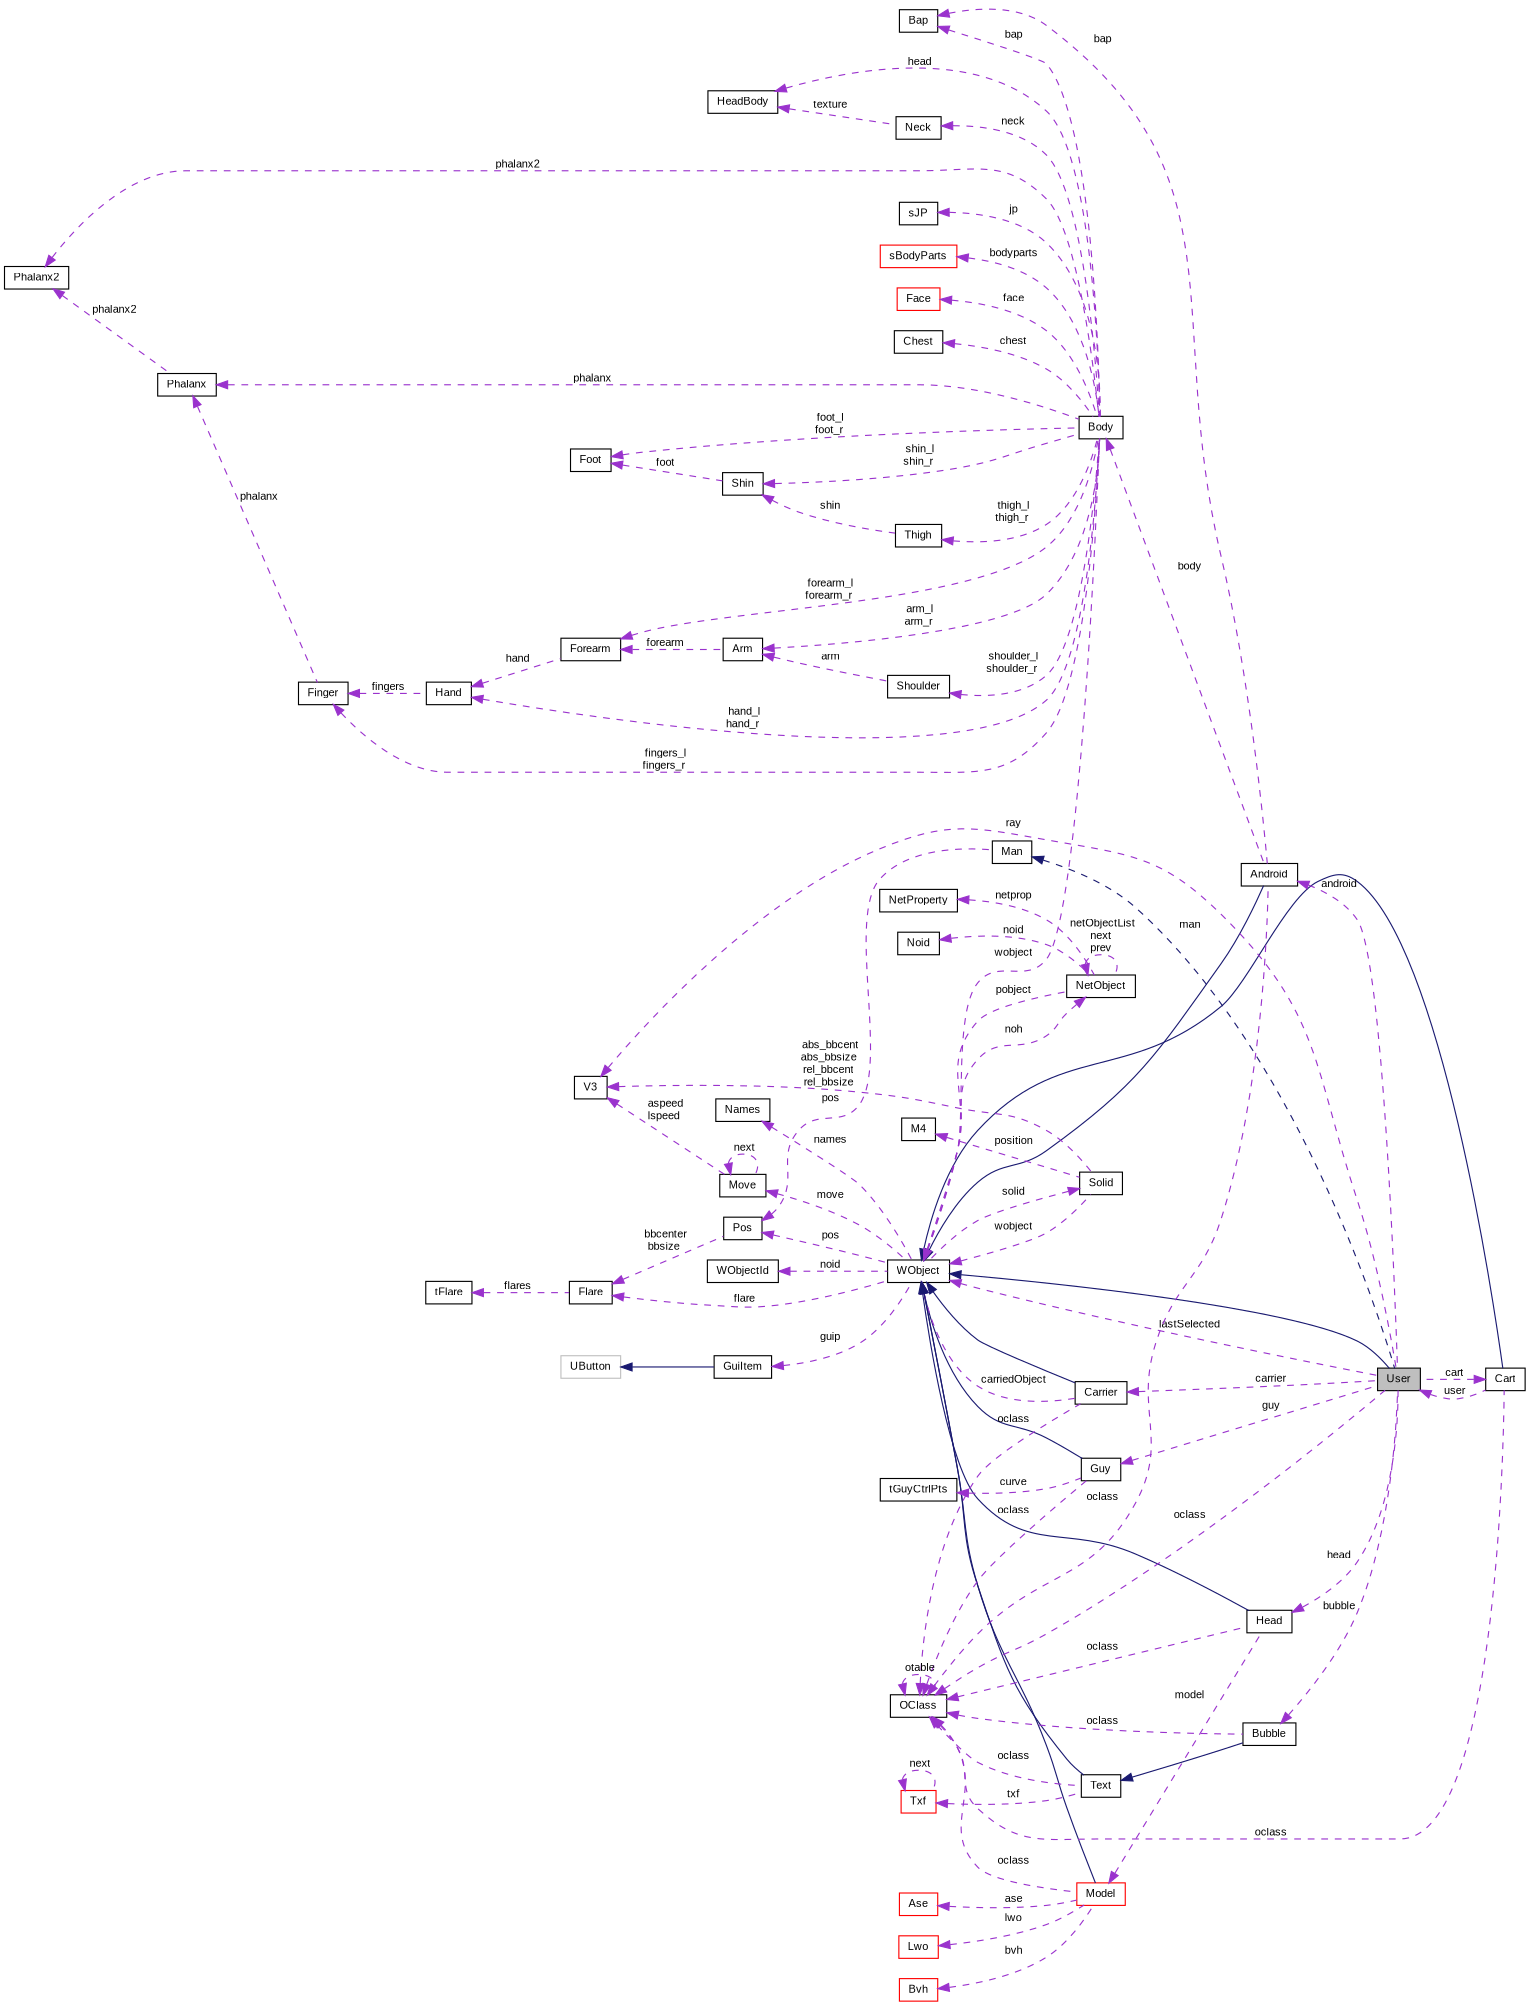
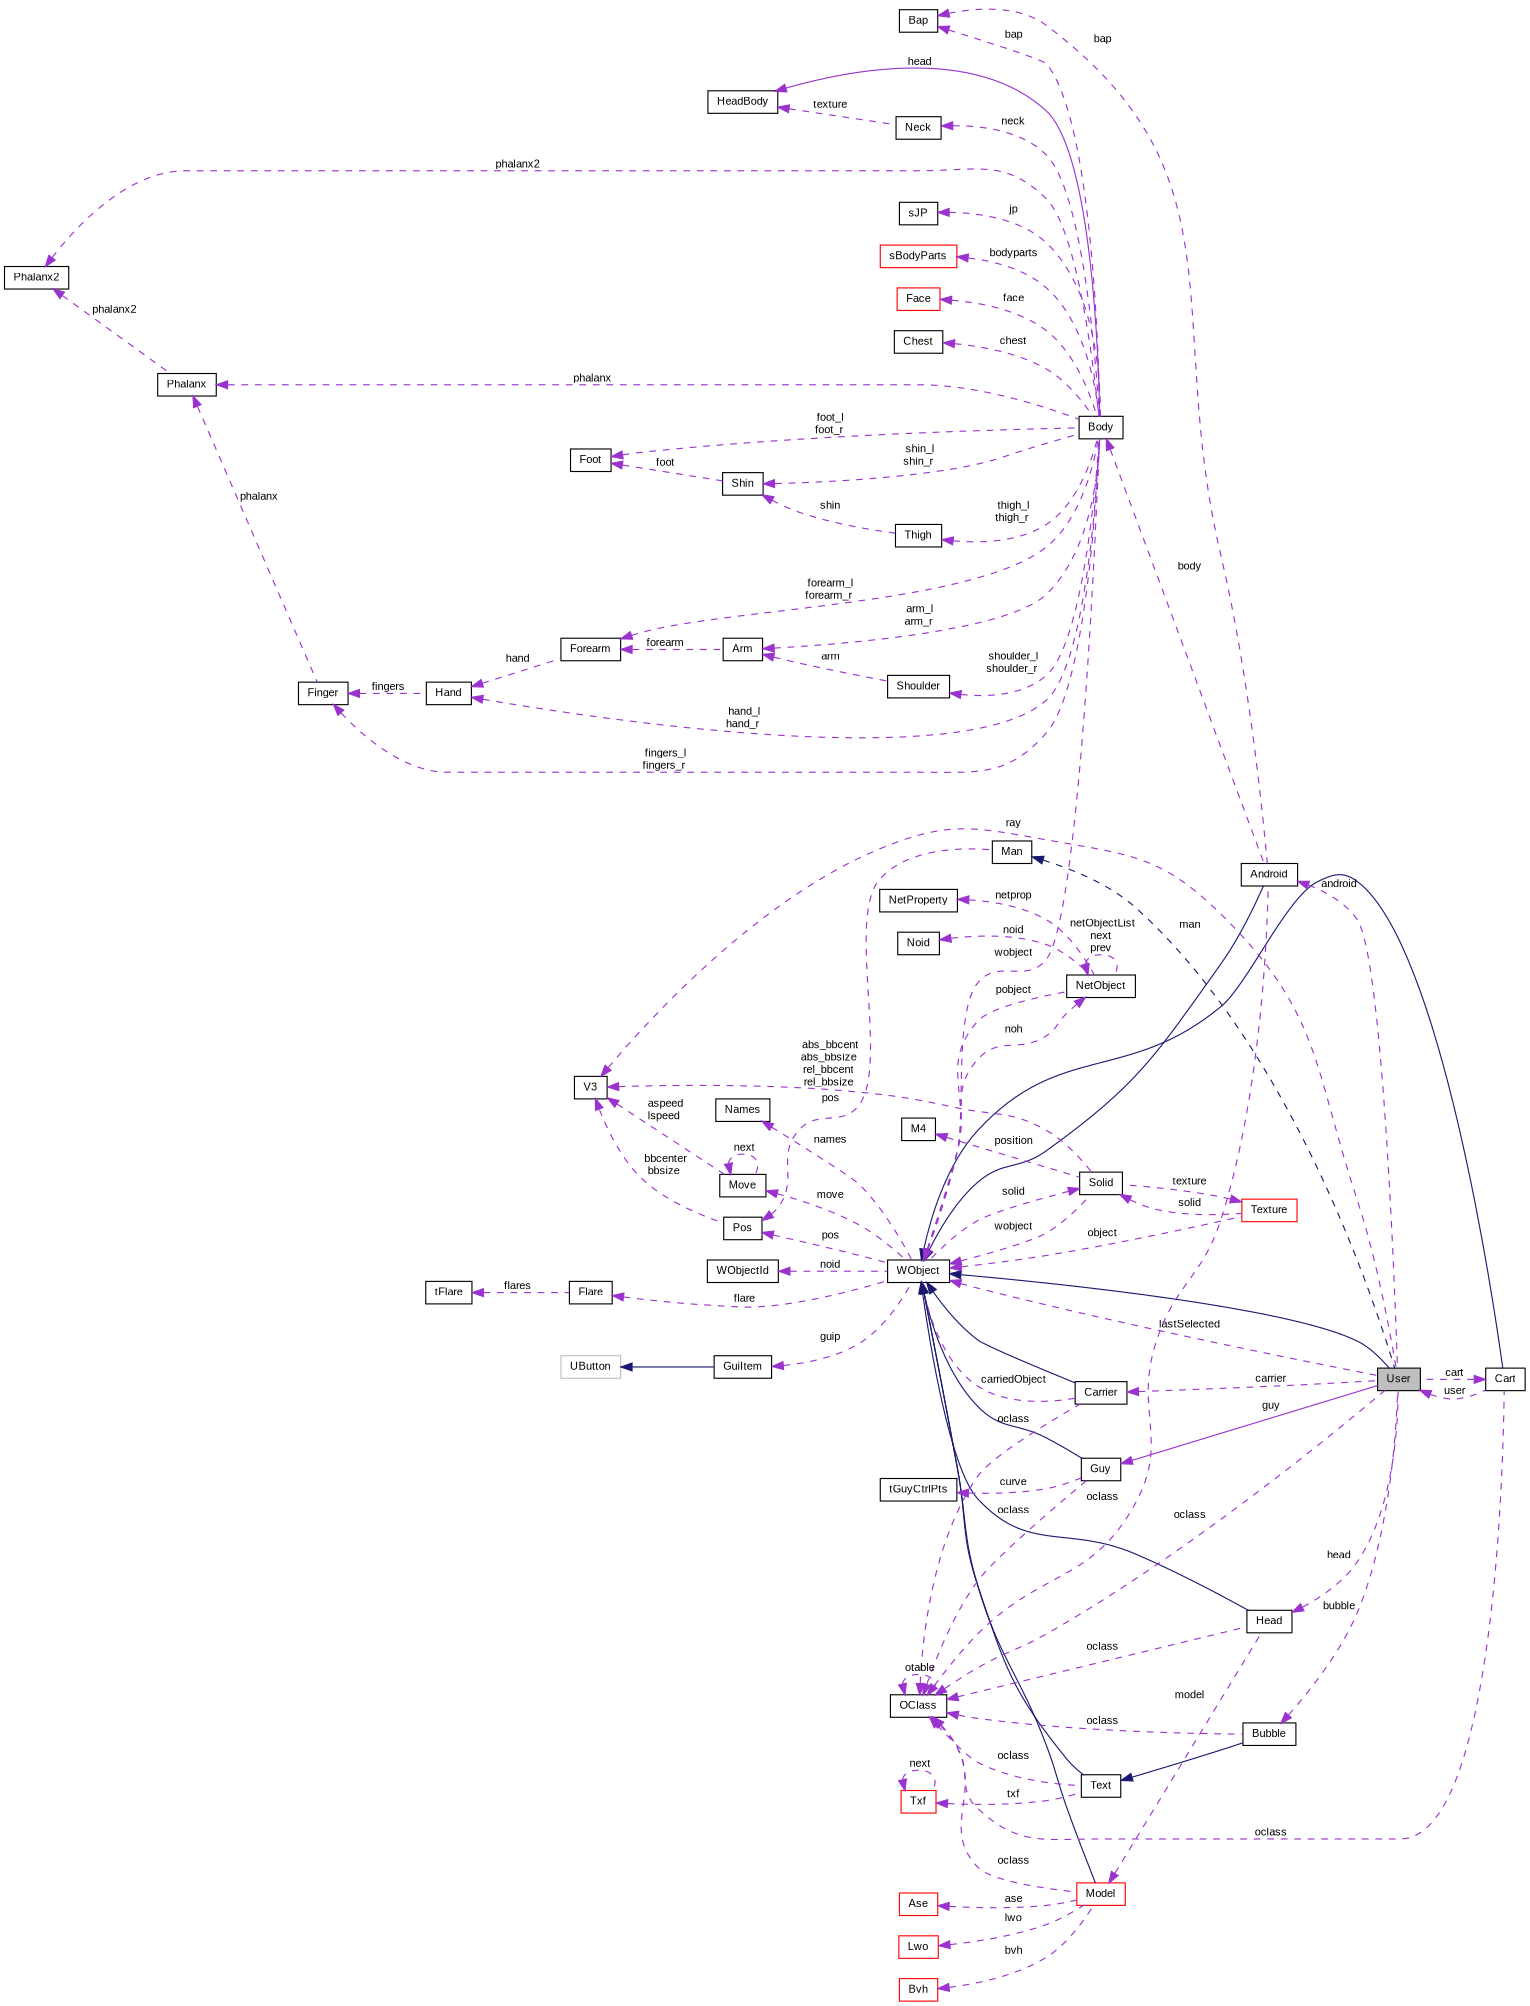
(1058, 128) -> (1058, 128)
none -> (1269, 1210)
(673, 1258) -> (646, 1182)
(1255, 1423) -> (1255, 1423)
